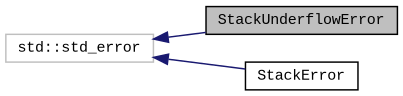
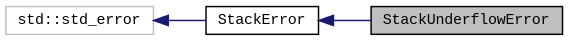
(187, 35) -> (352, 20)
